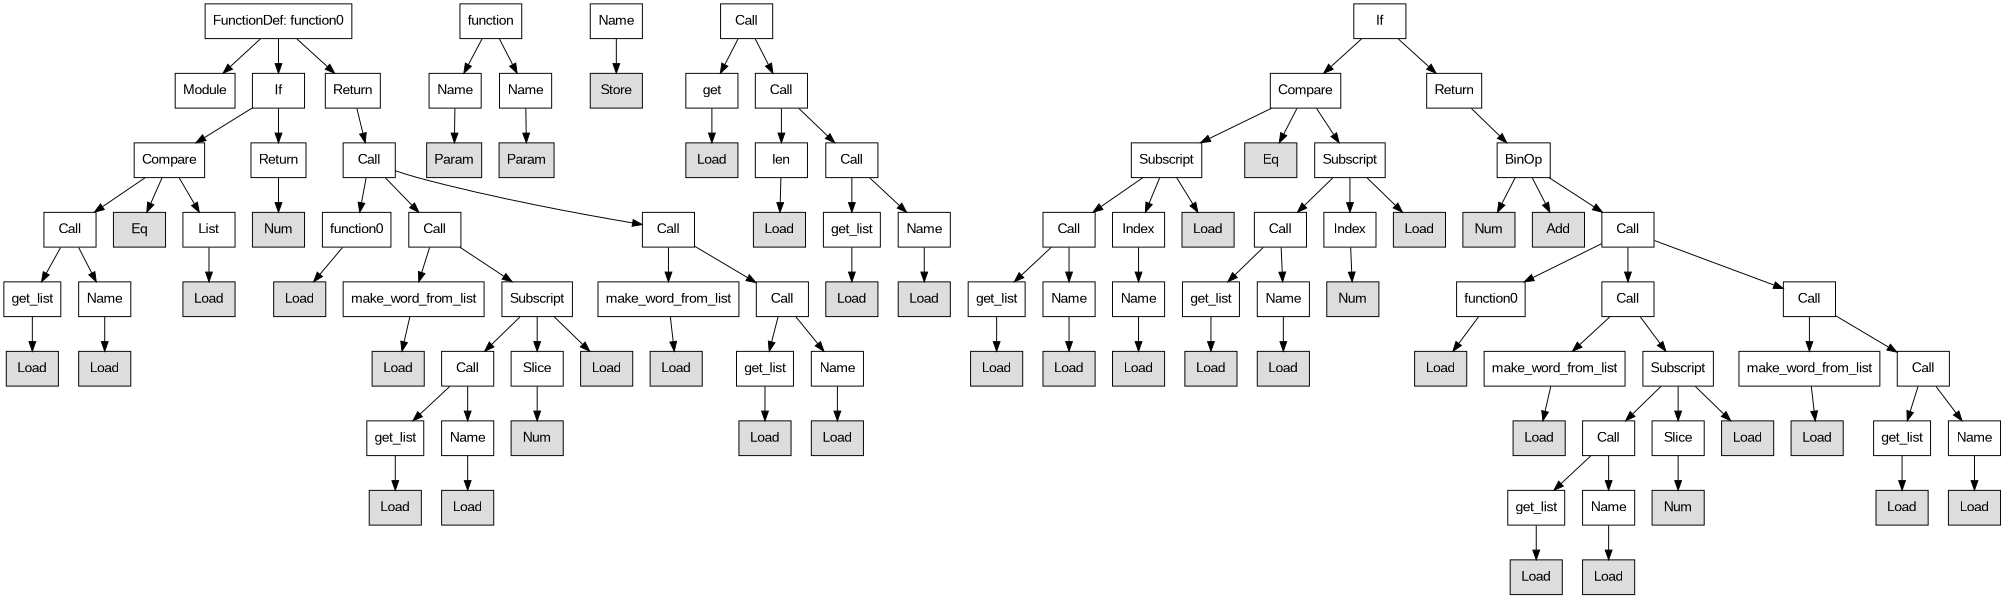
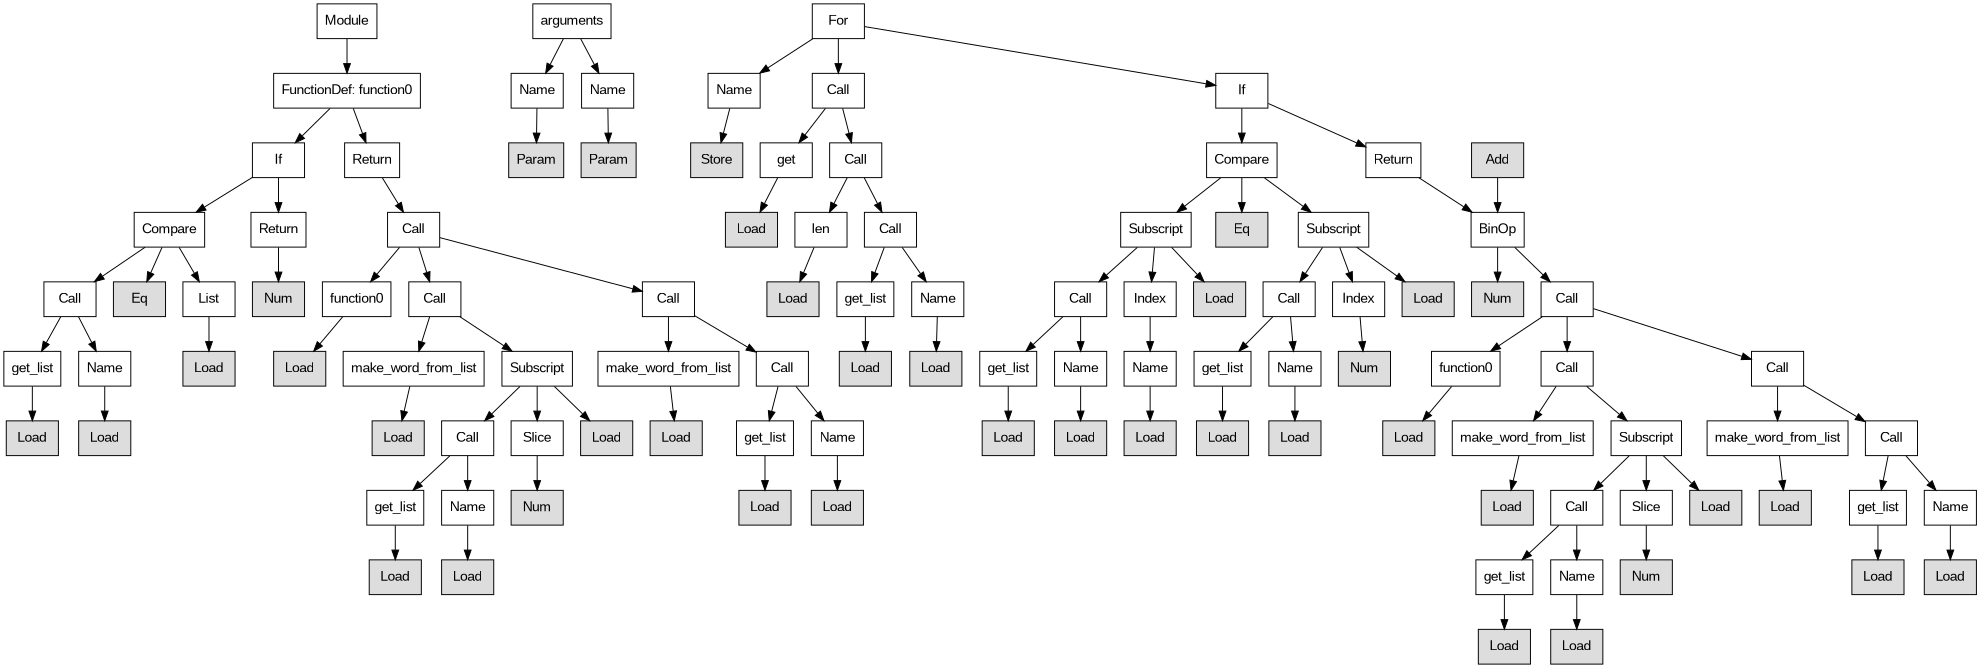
(491, 21) -> (572, 21)
none -> (838, 21)
(245, 53) -> (347, 51)
(1539, 191) -> (1498, 190)
